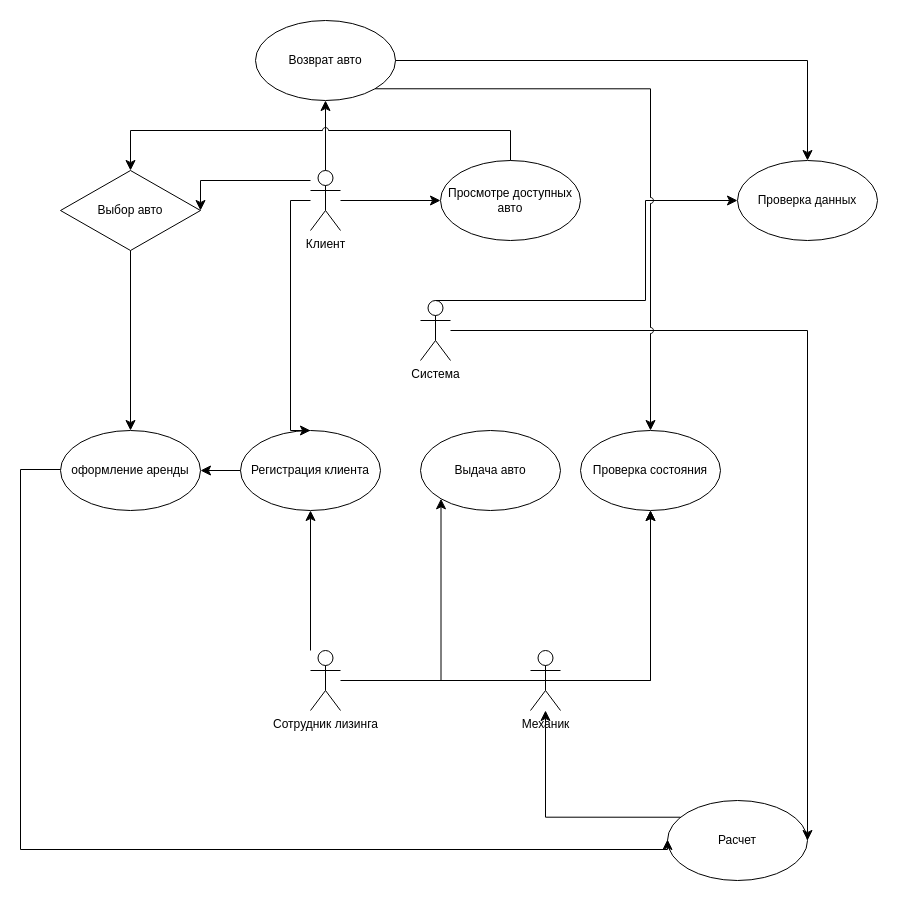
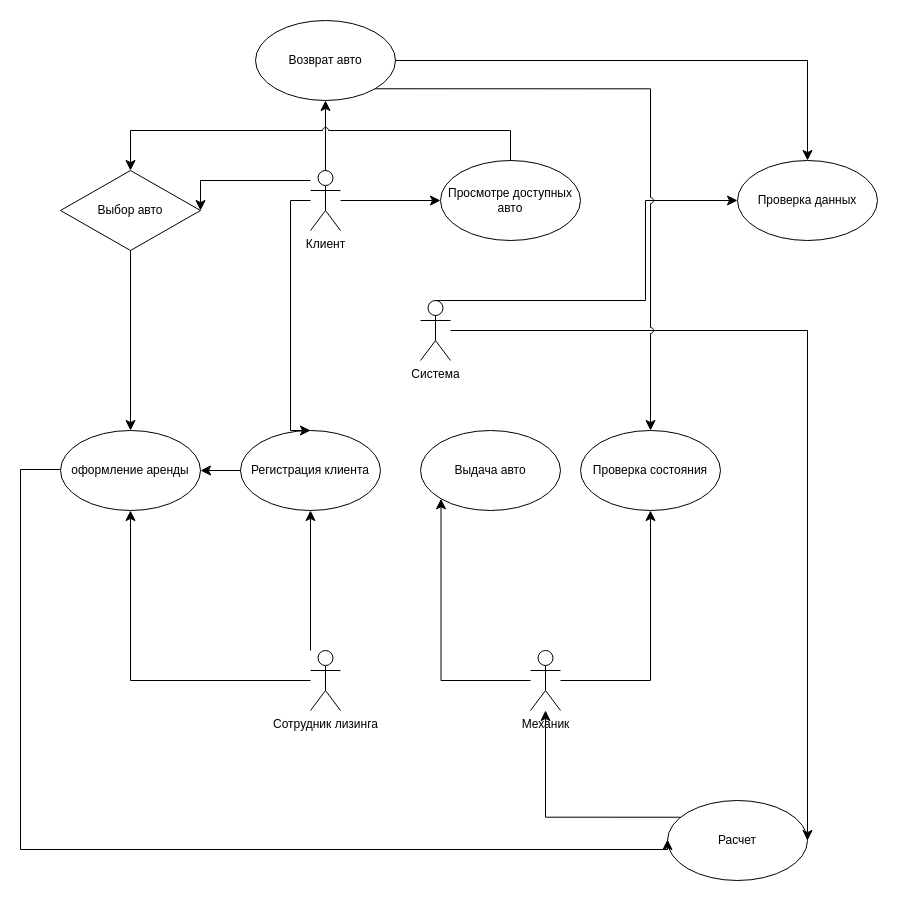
(390, 681) -> (140, 681)
